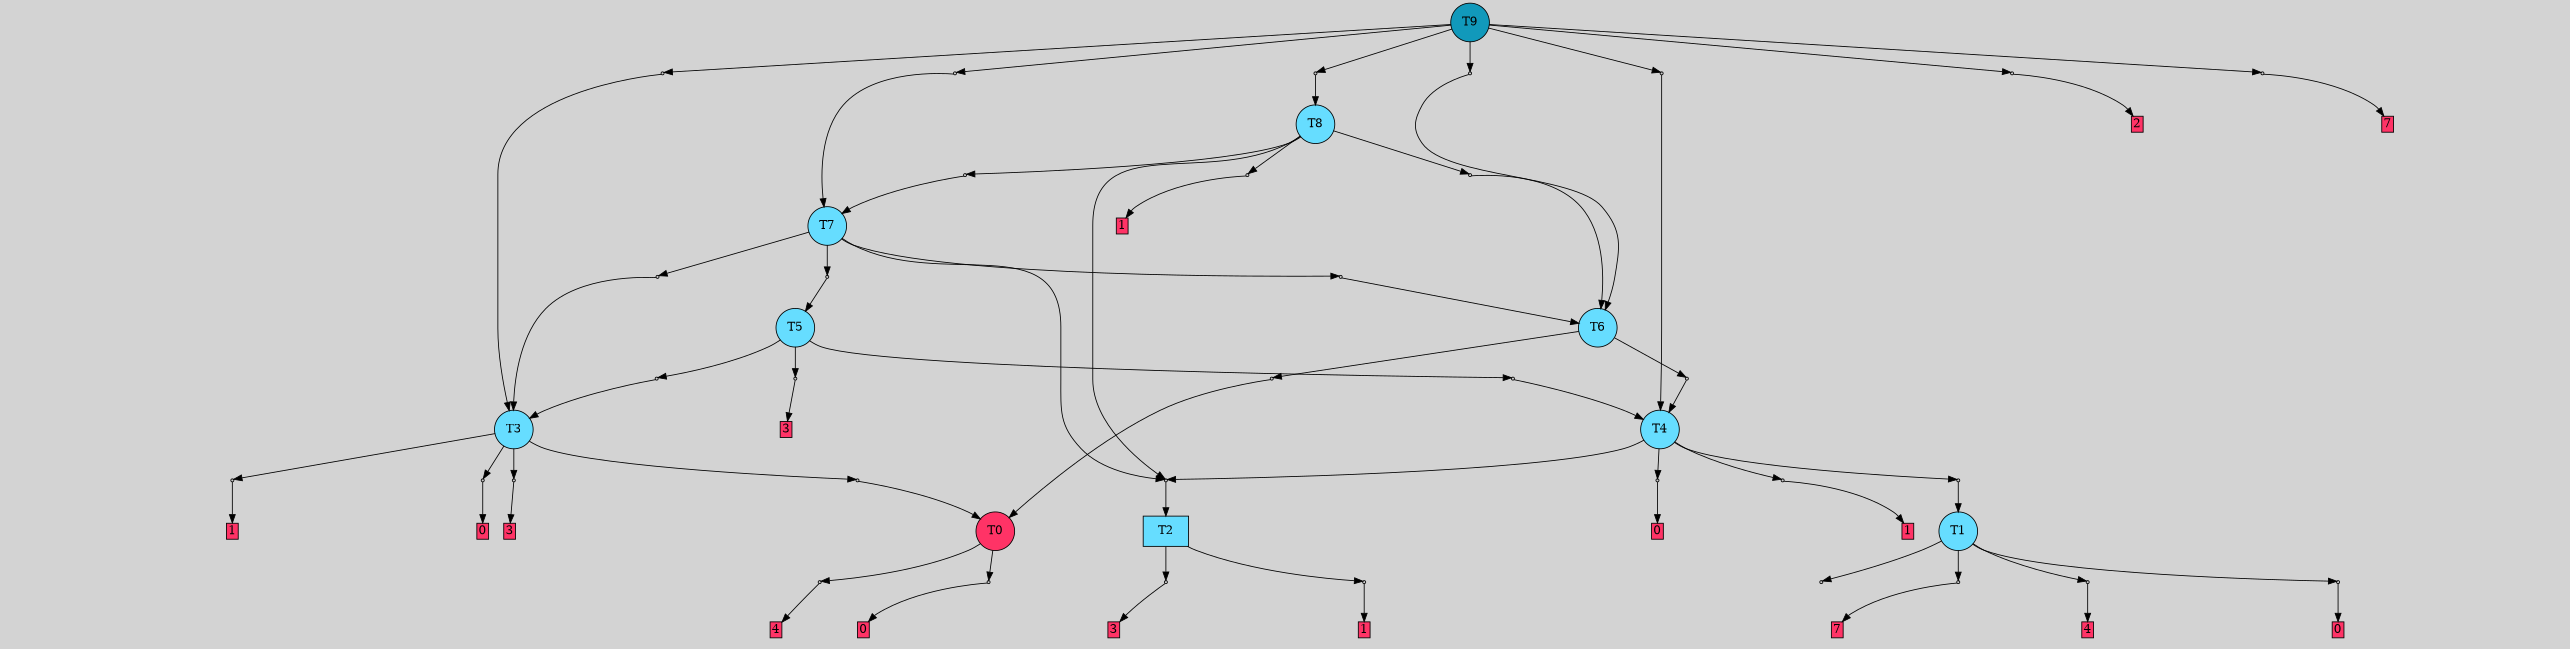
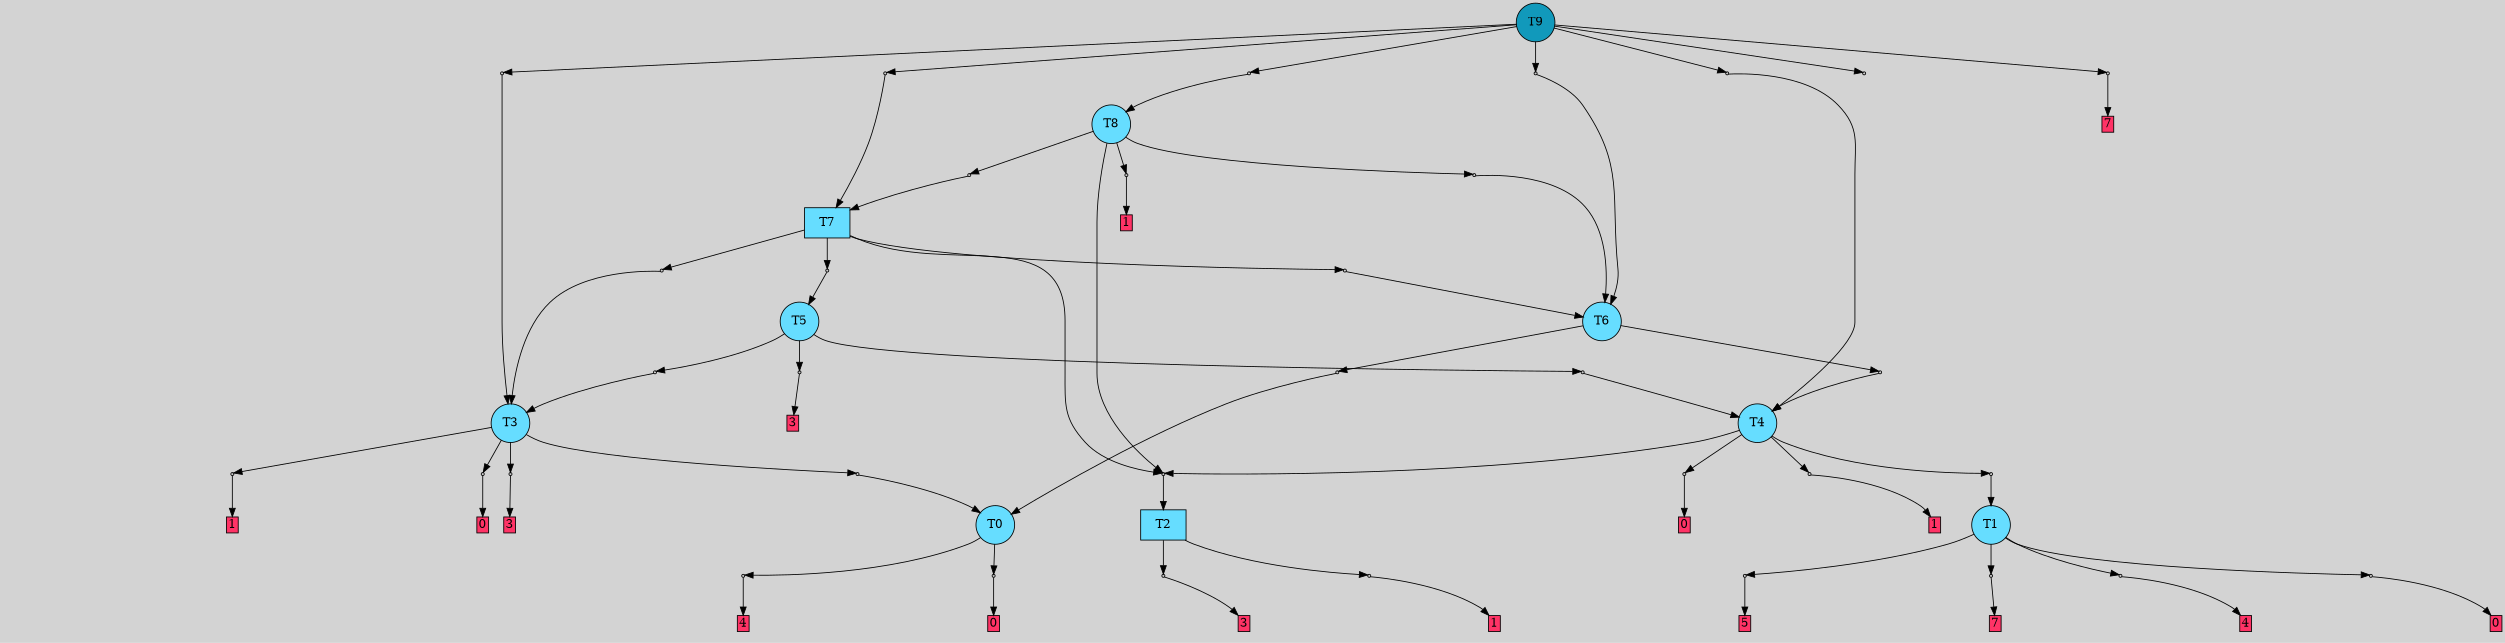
(2137, 124) -> none
(827, 226) -> (827, 223)
(995, 531) -> (995, 525)
none -> (1745, 624)
